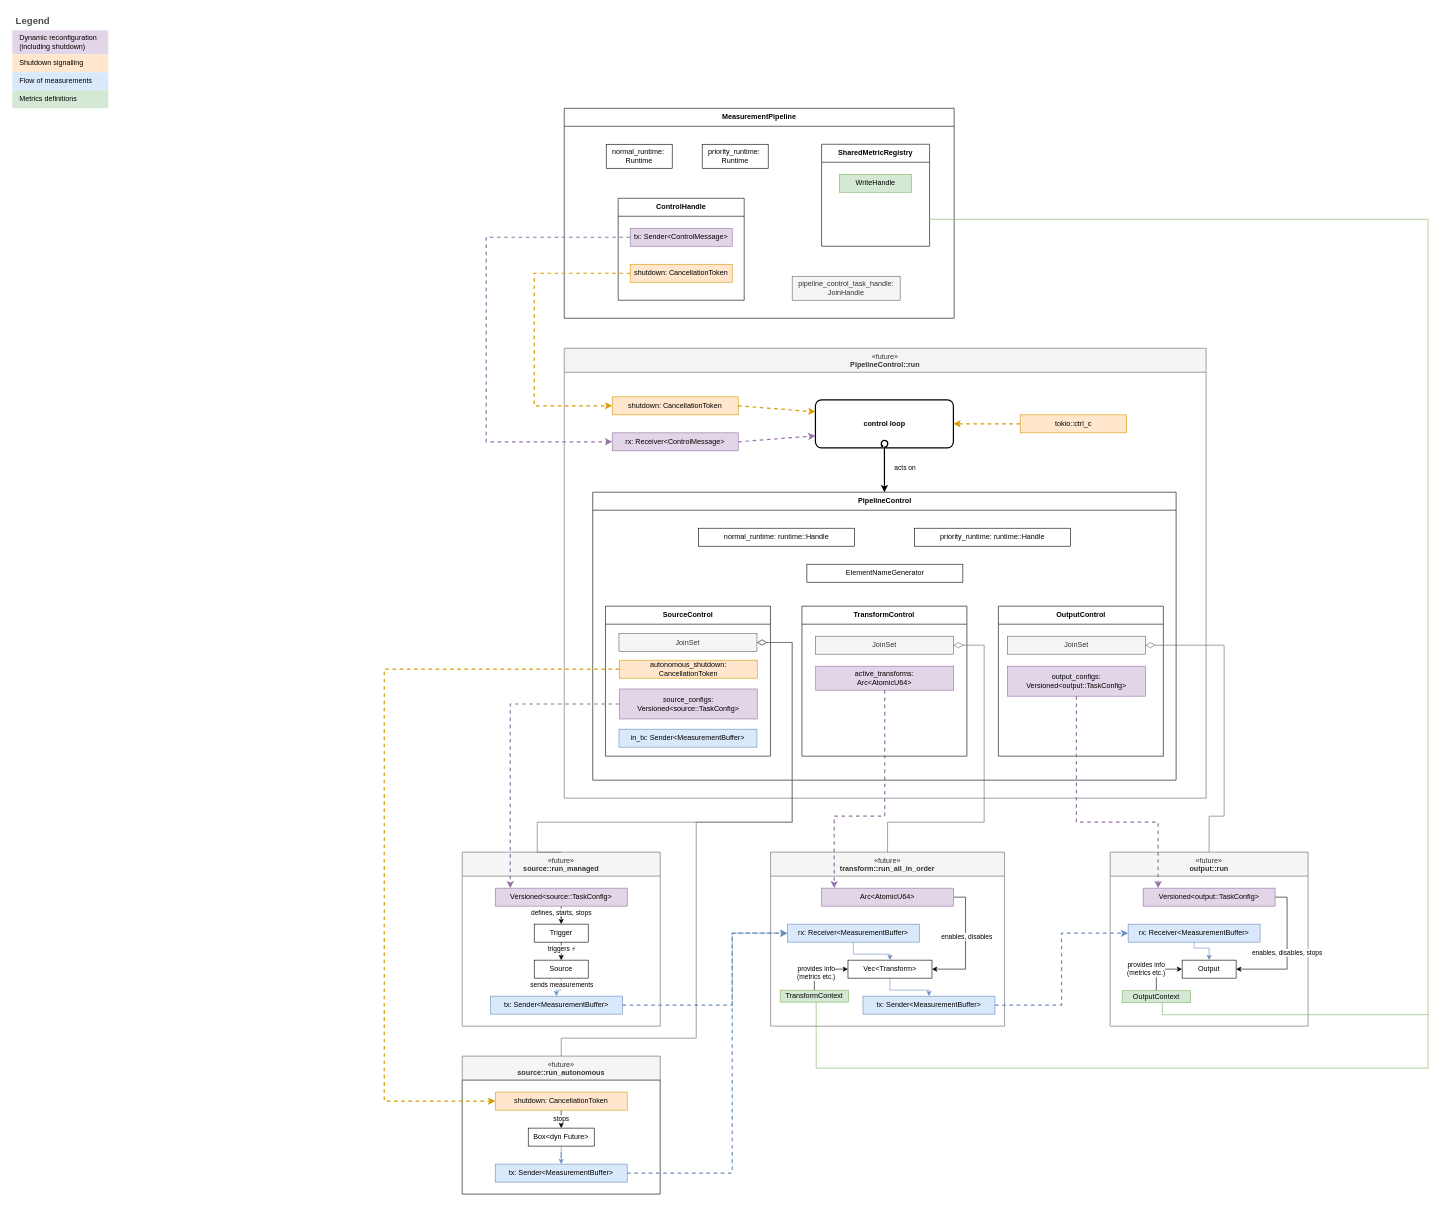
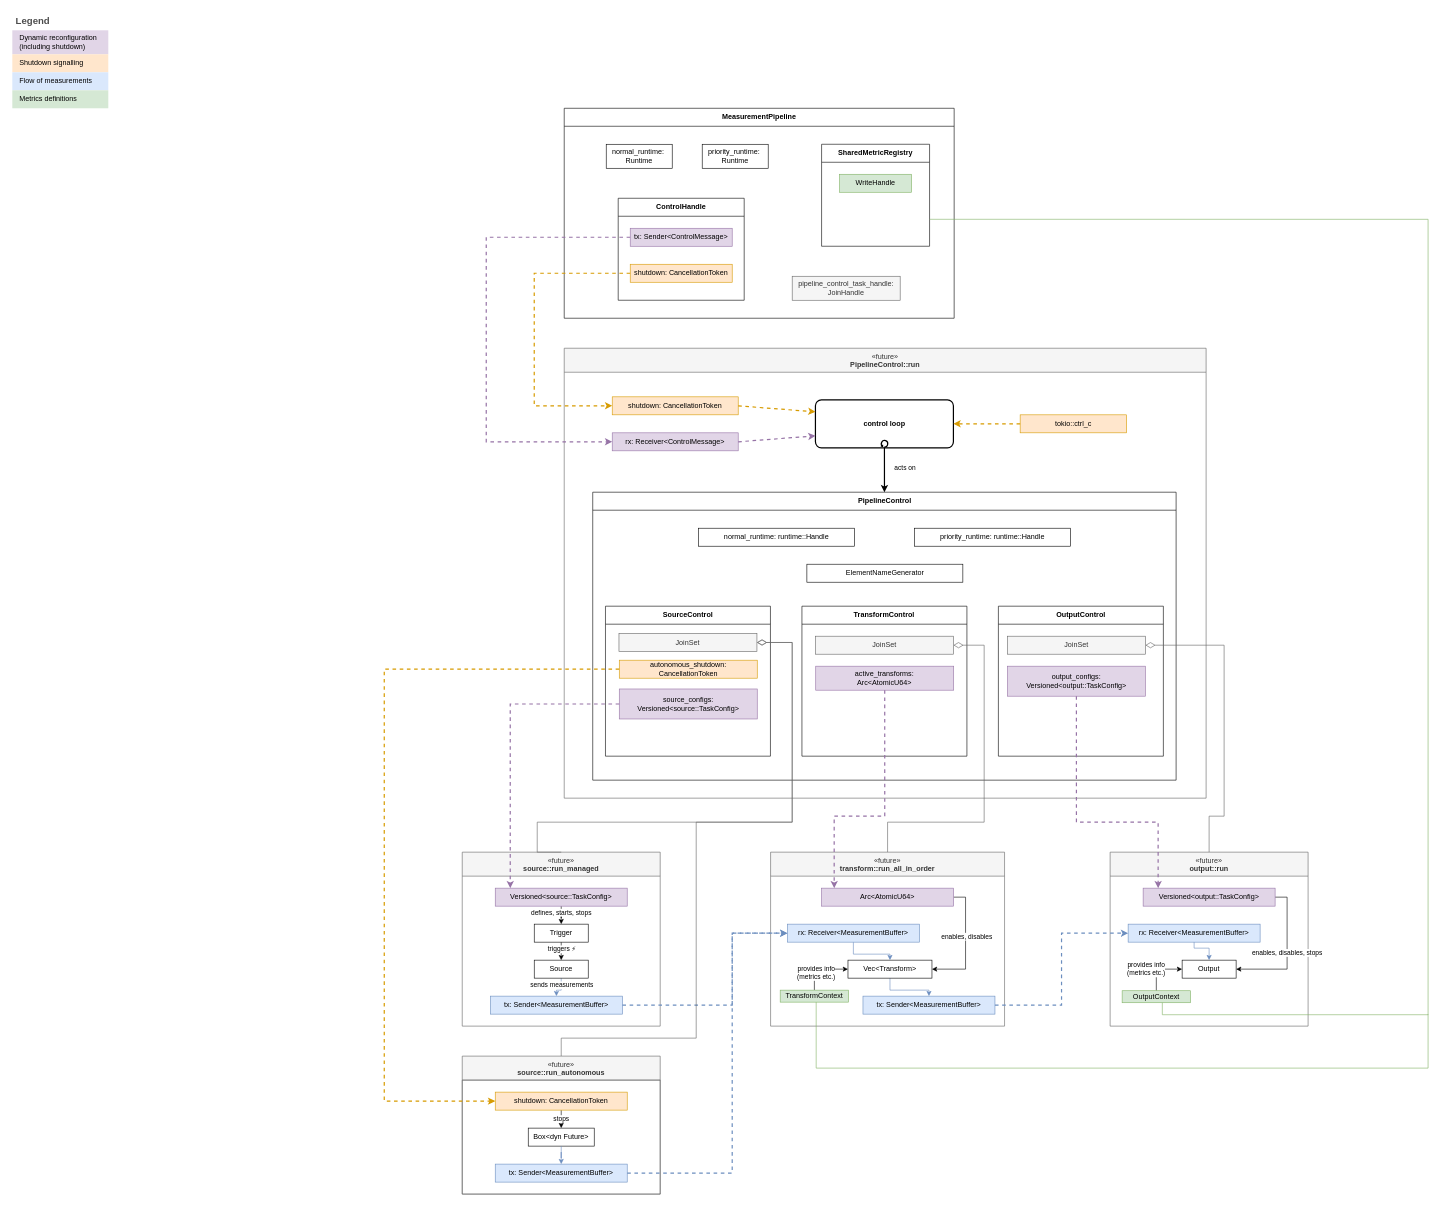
(688, 738) -> none
